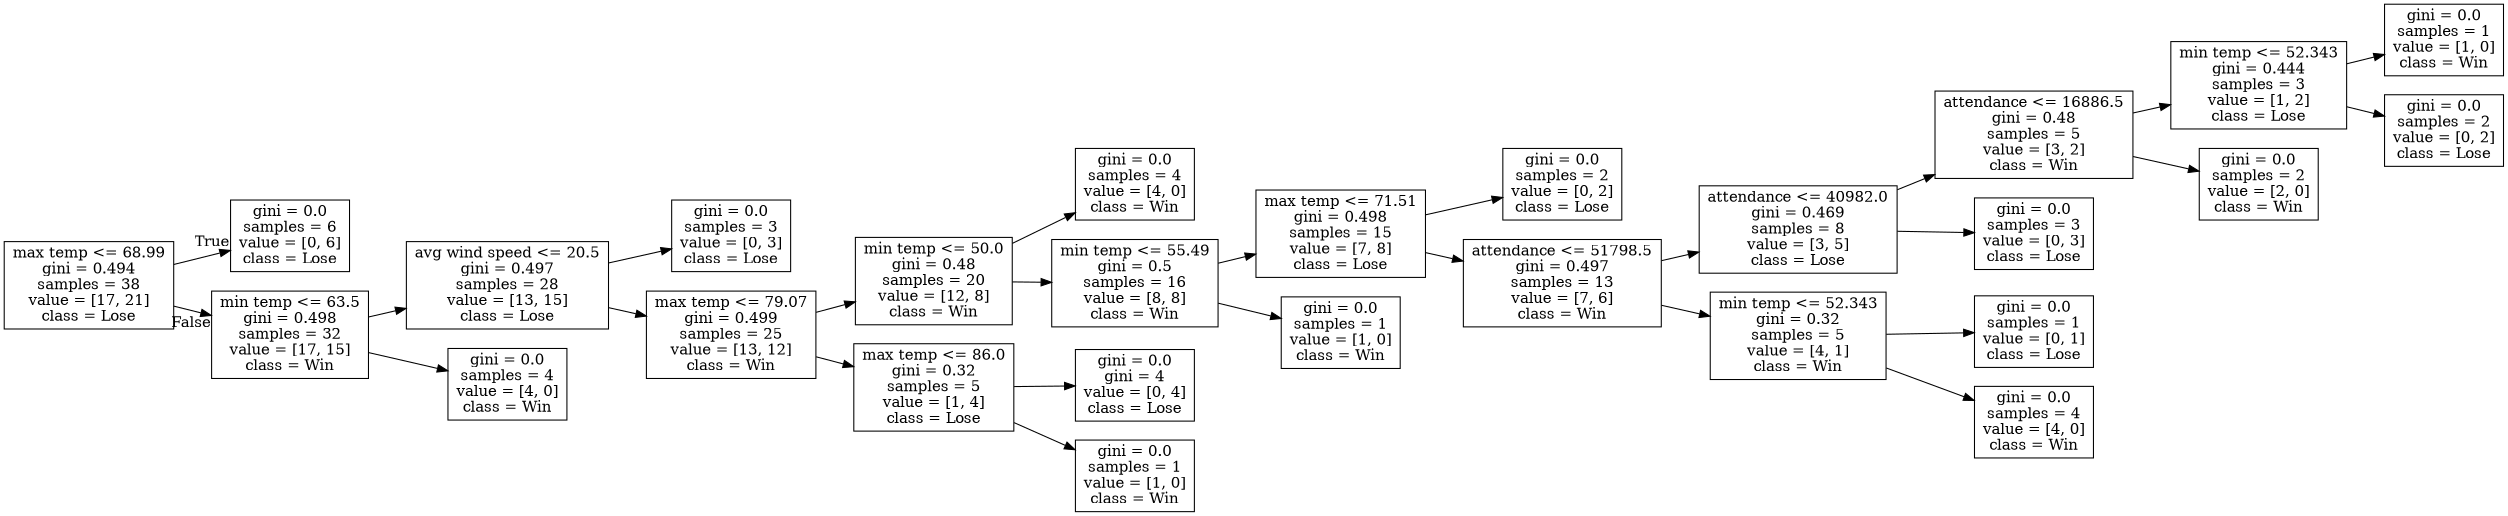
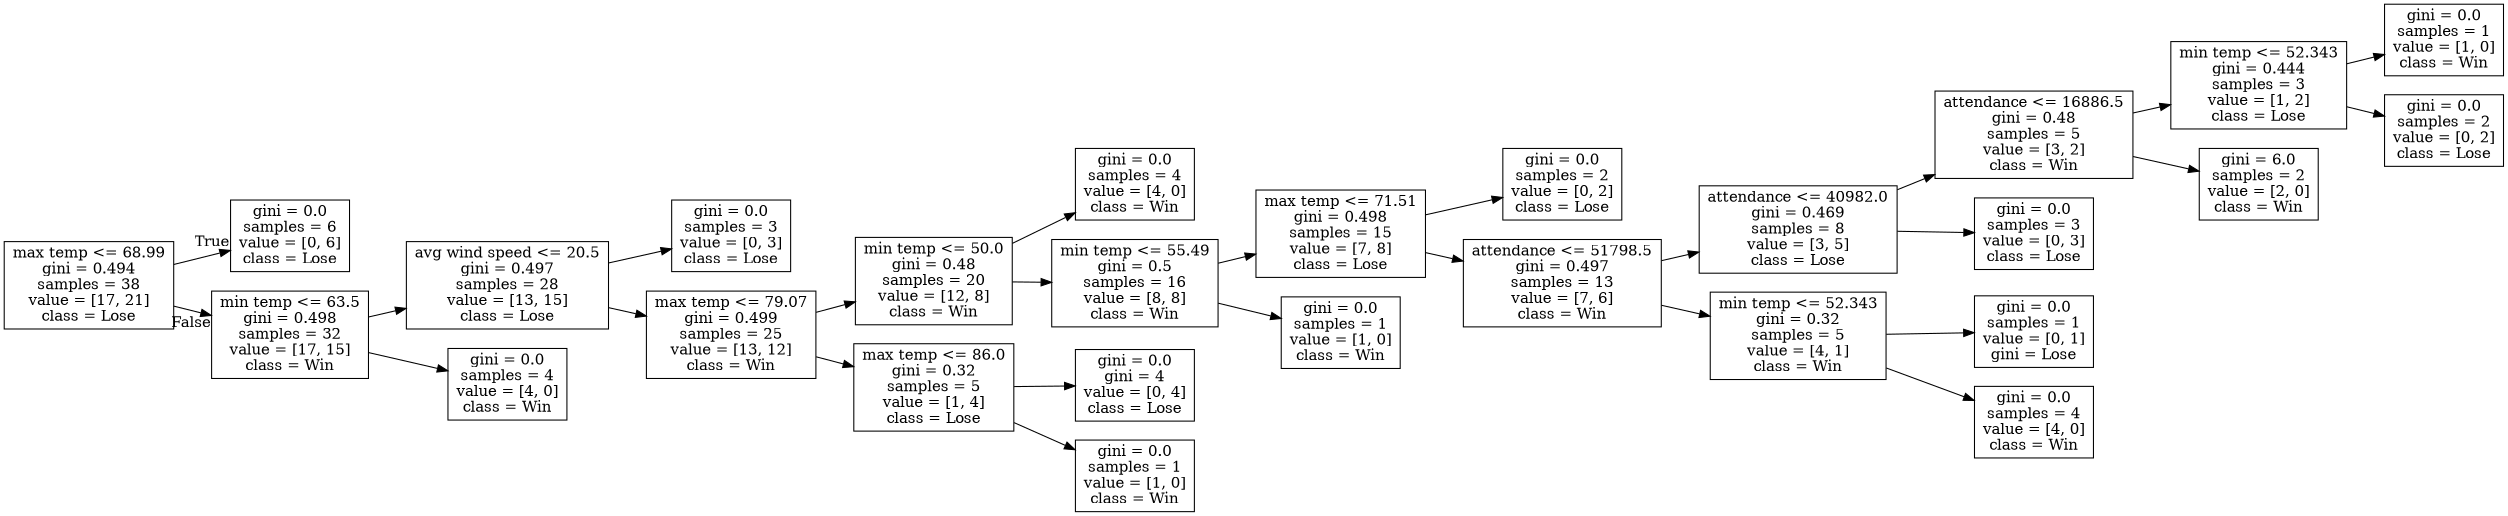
(2259, 184) -> (2259, 184)
(2034, 332) -> (2034, 332)
